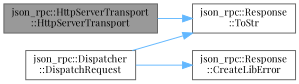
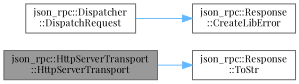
(158, 43) -> none
